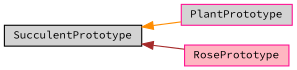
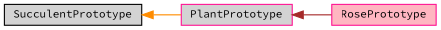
(169, 47) -> (317, 15)
